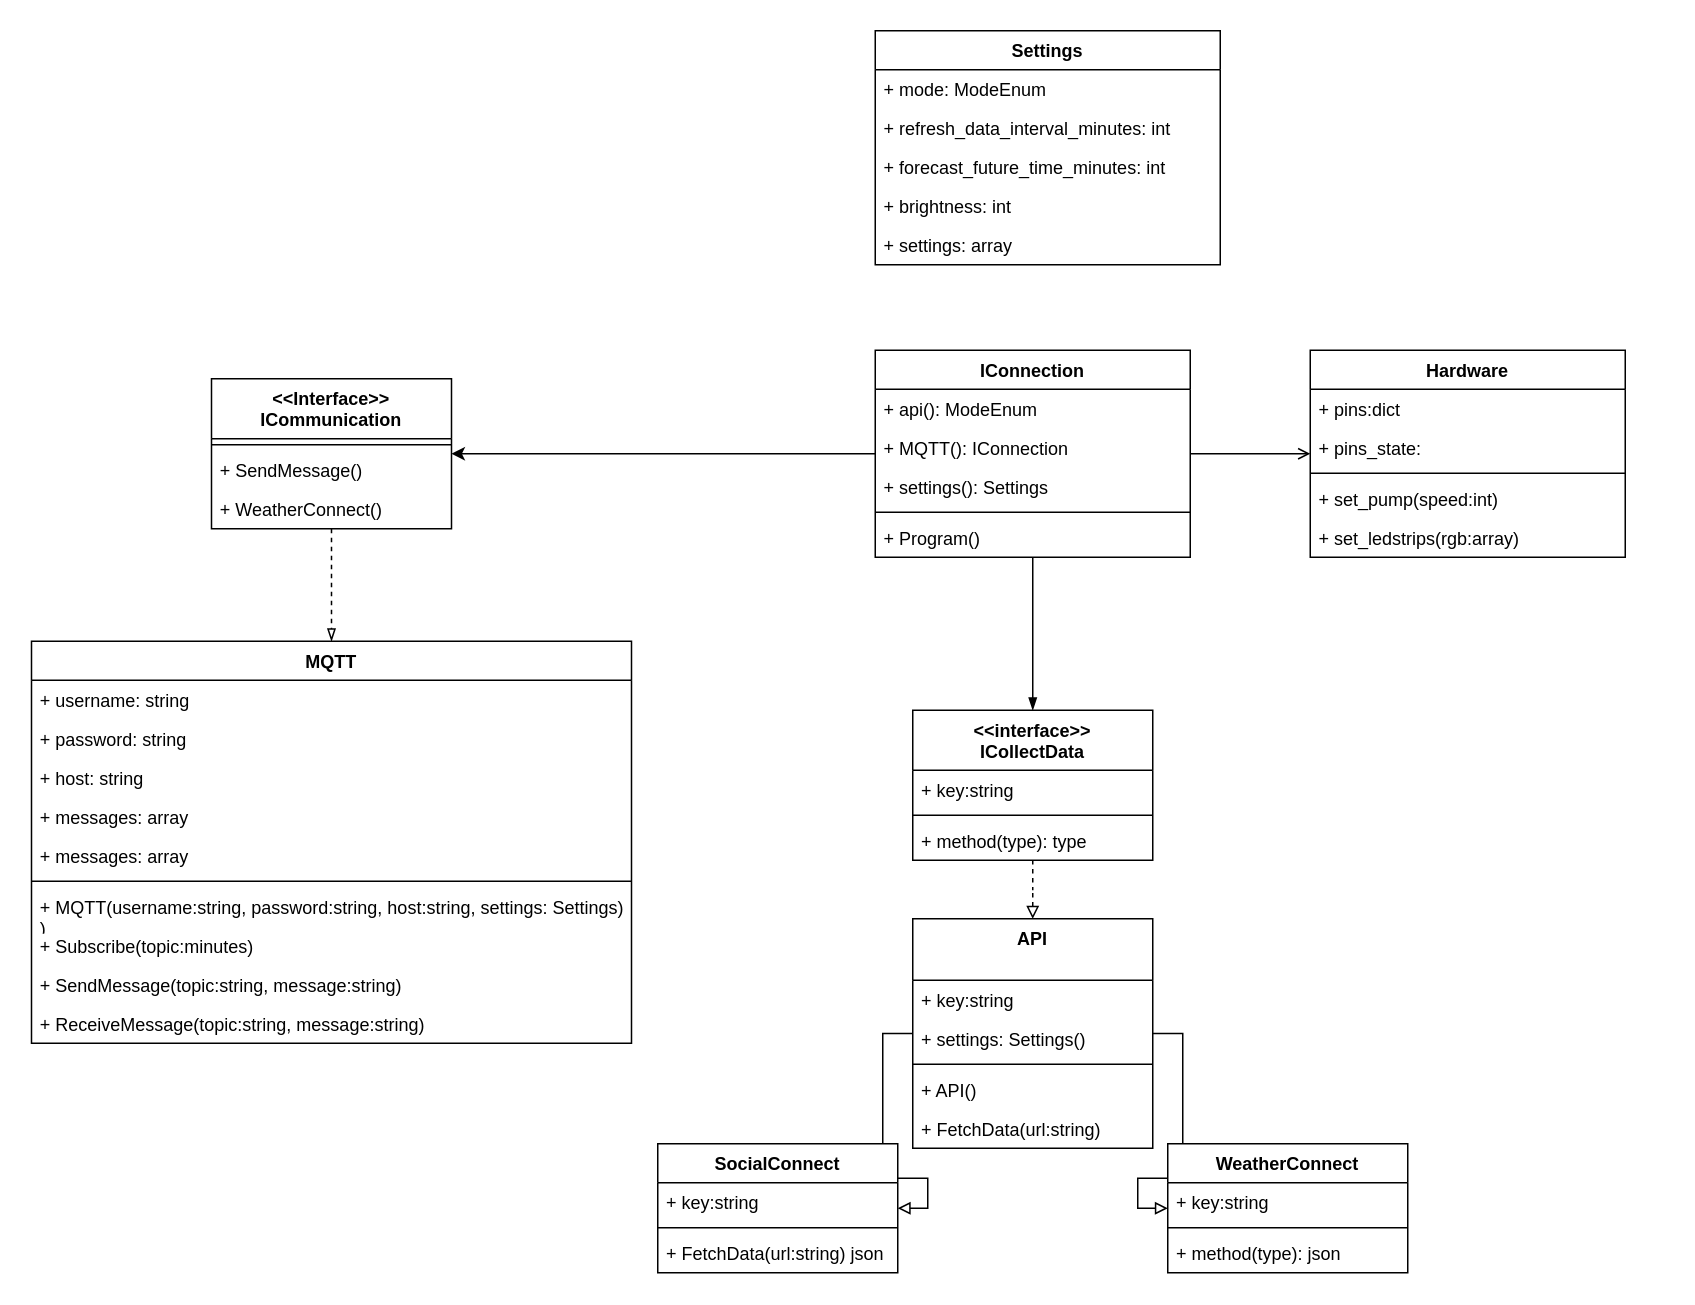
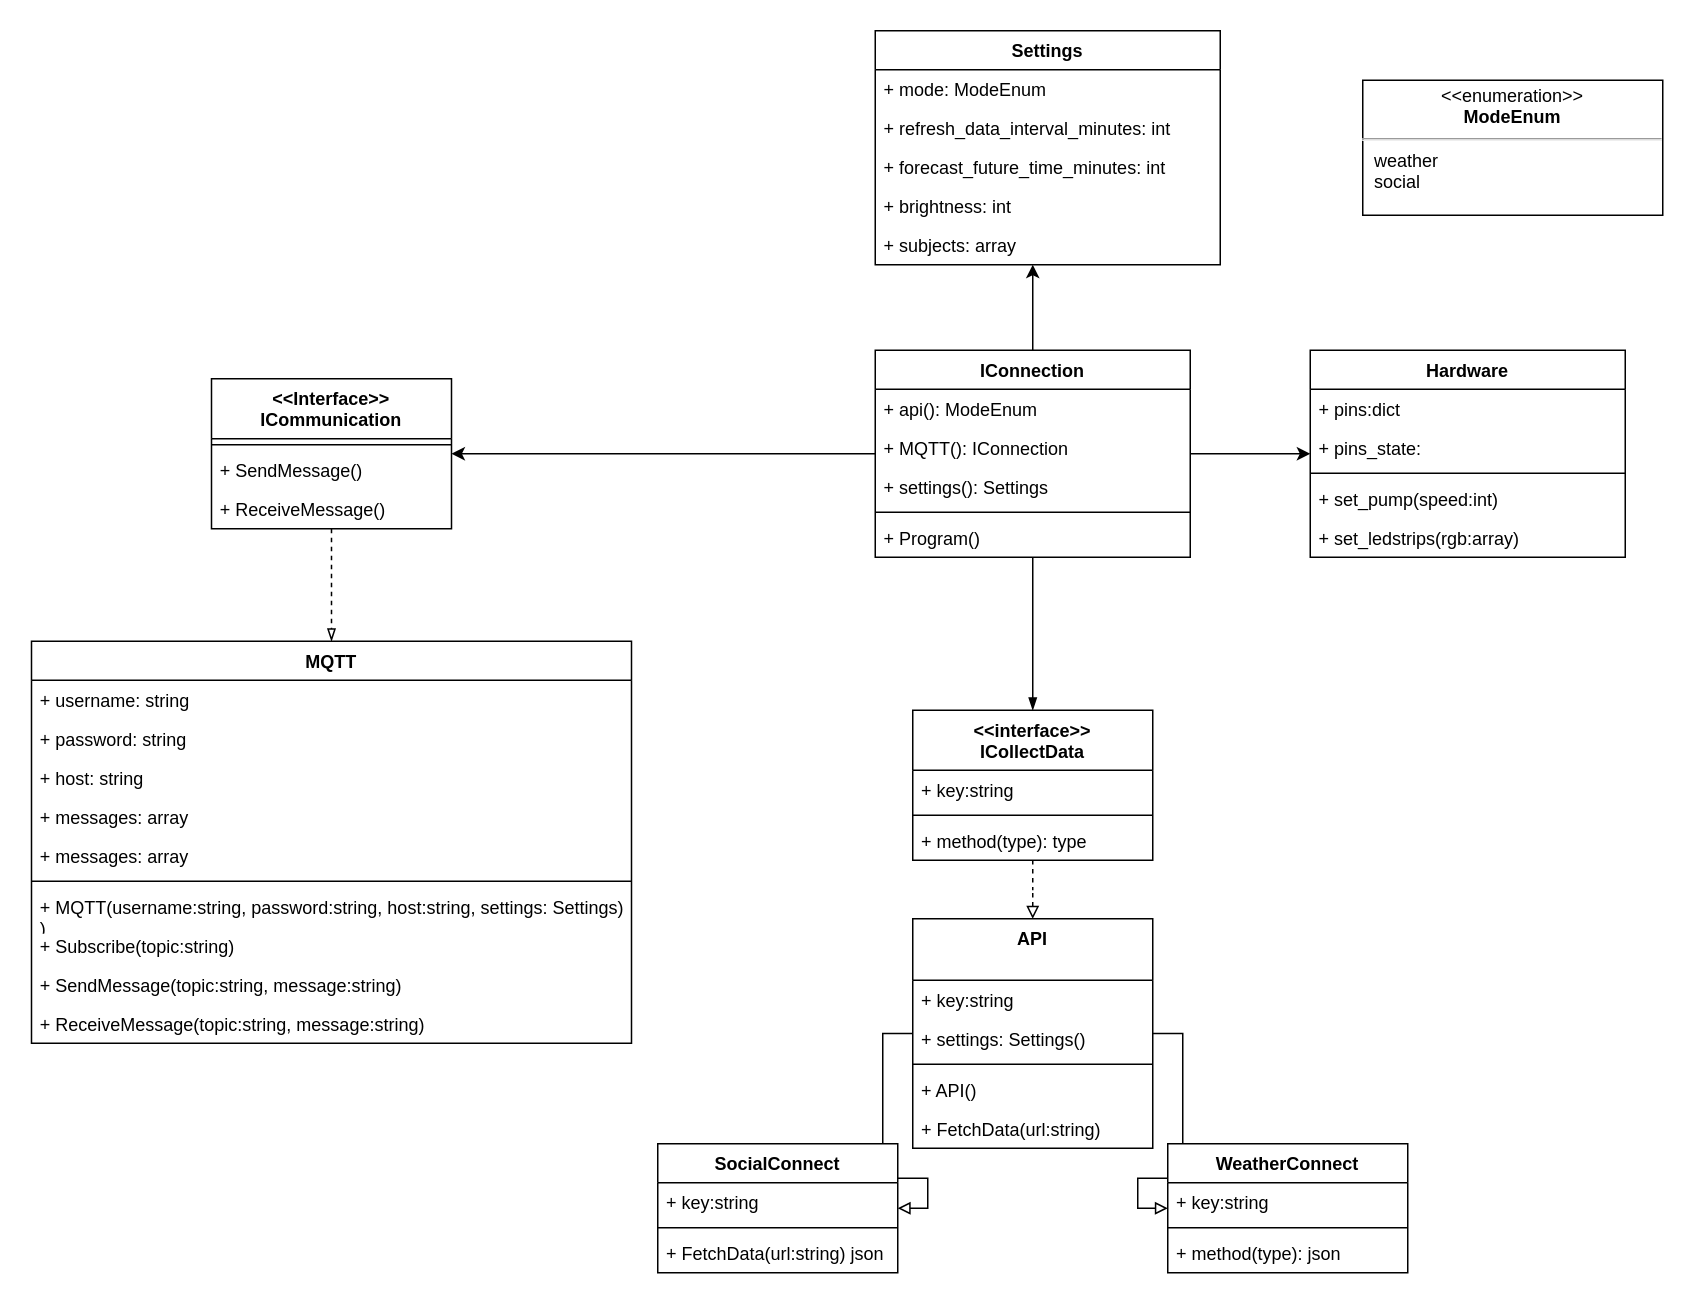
none -> (1513, 148)
(960, 246) -> (962, 246)
none -> (1033, 313)
(1301, 454) -> (1299, 454)
(308, 510) -> (306, 510)
(159, 947) -> (154, 947)
